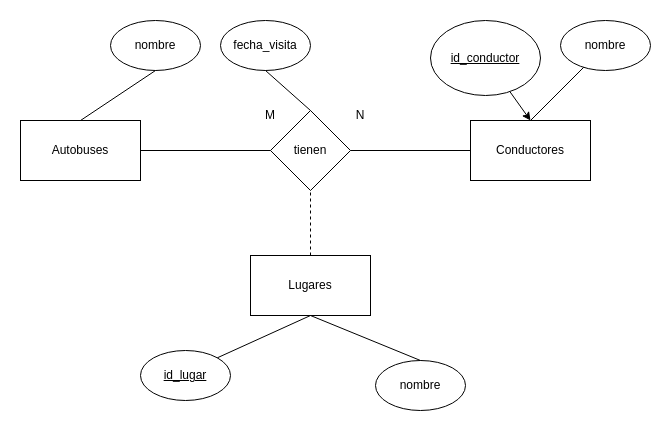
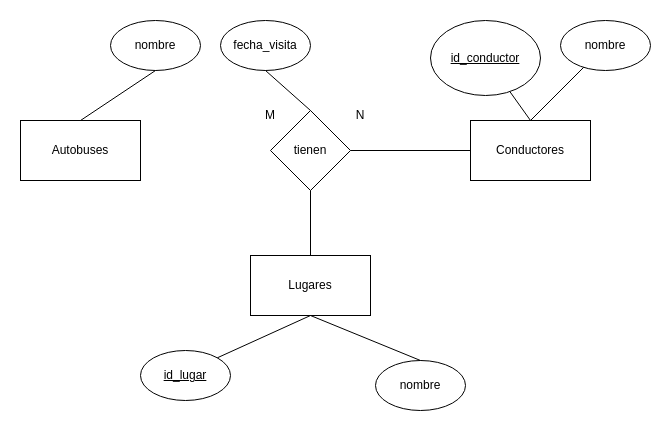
(526, 114) -> (526, 115)
(206, 151) -> none
(311, 223) -> (311, 223)
